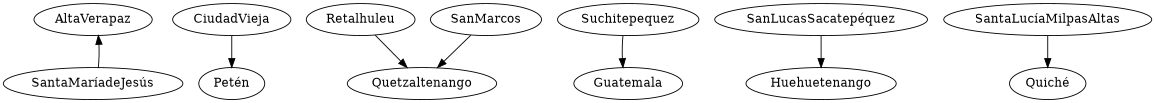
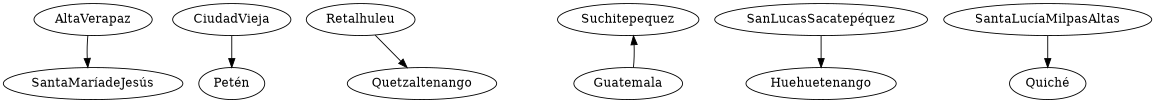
(486, 20) -> none
(622, 47) -> (634, 56)
(99, 56) -> (87, 47)
